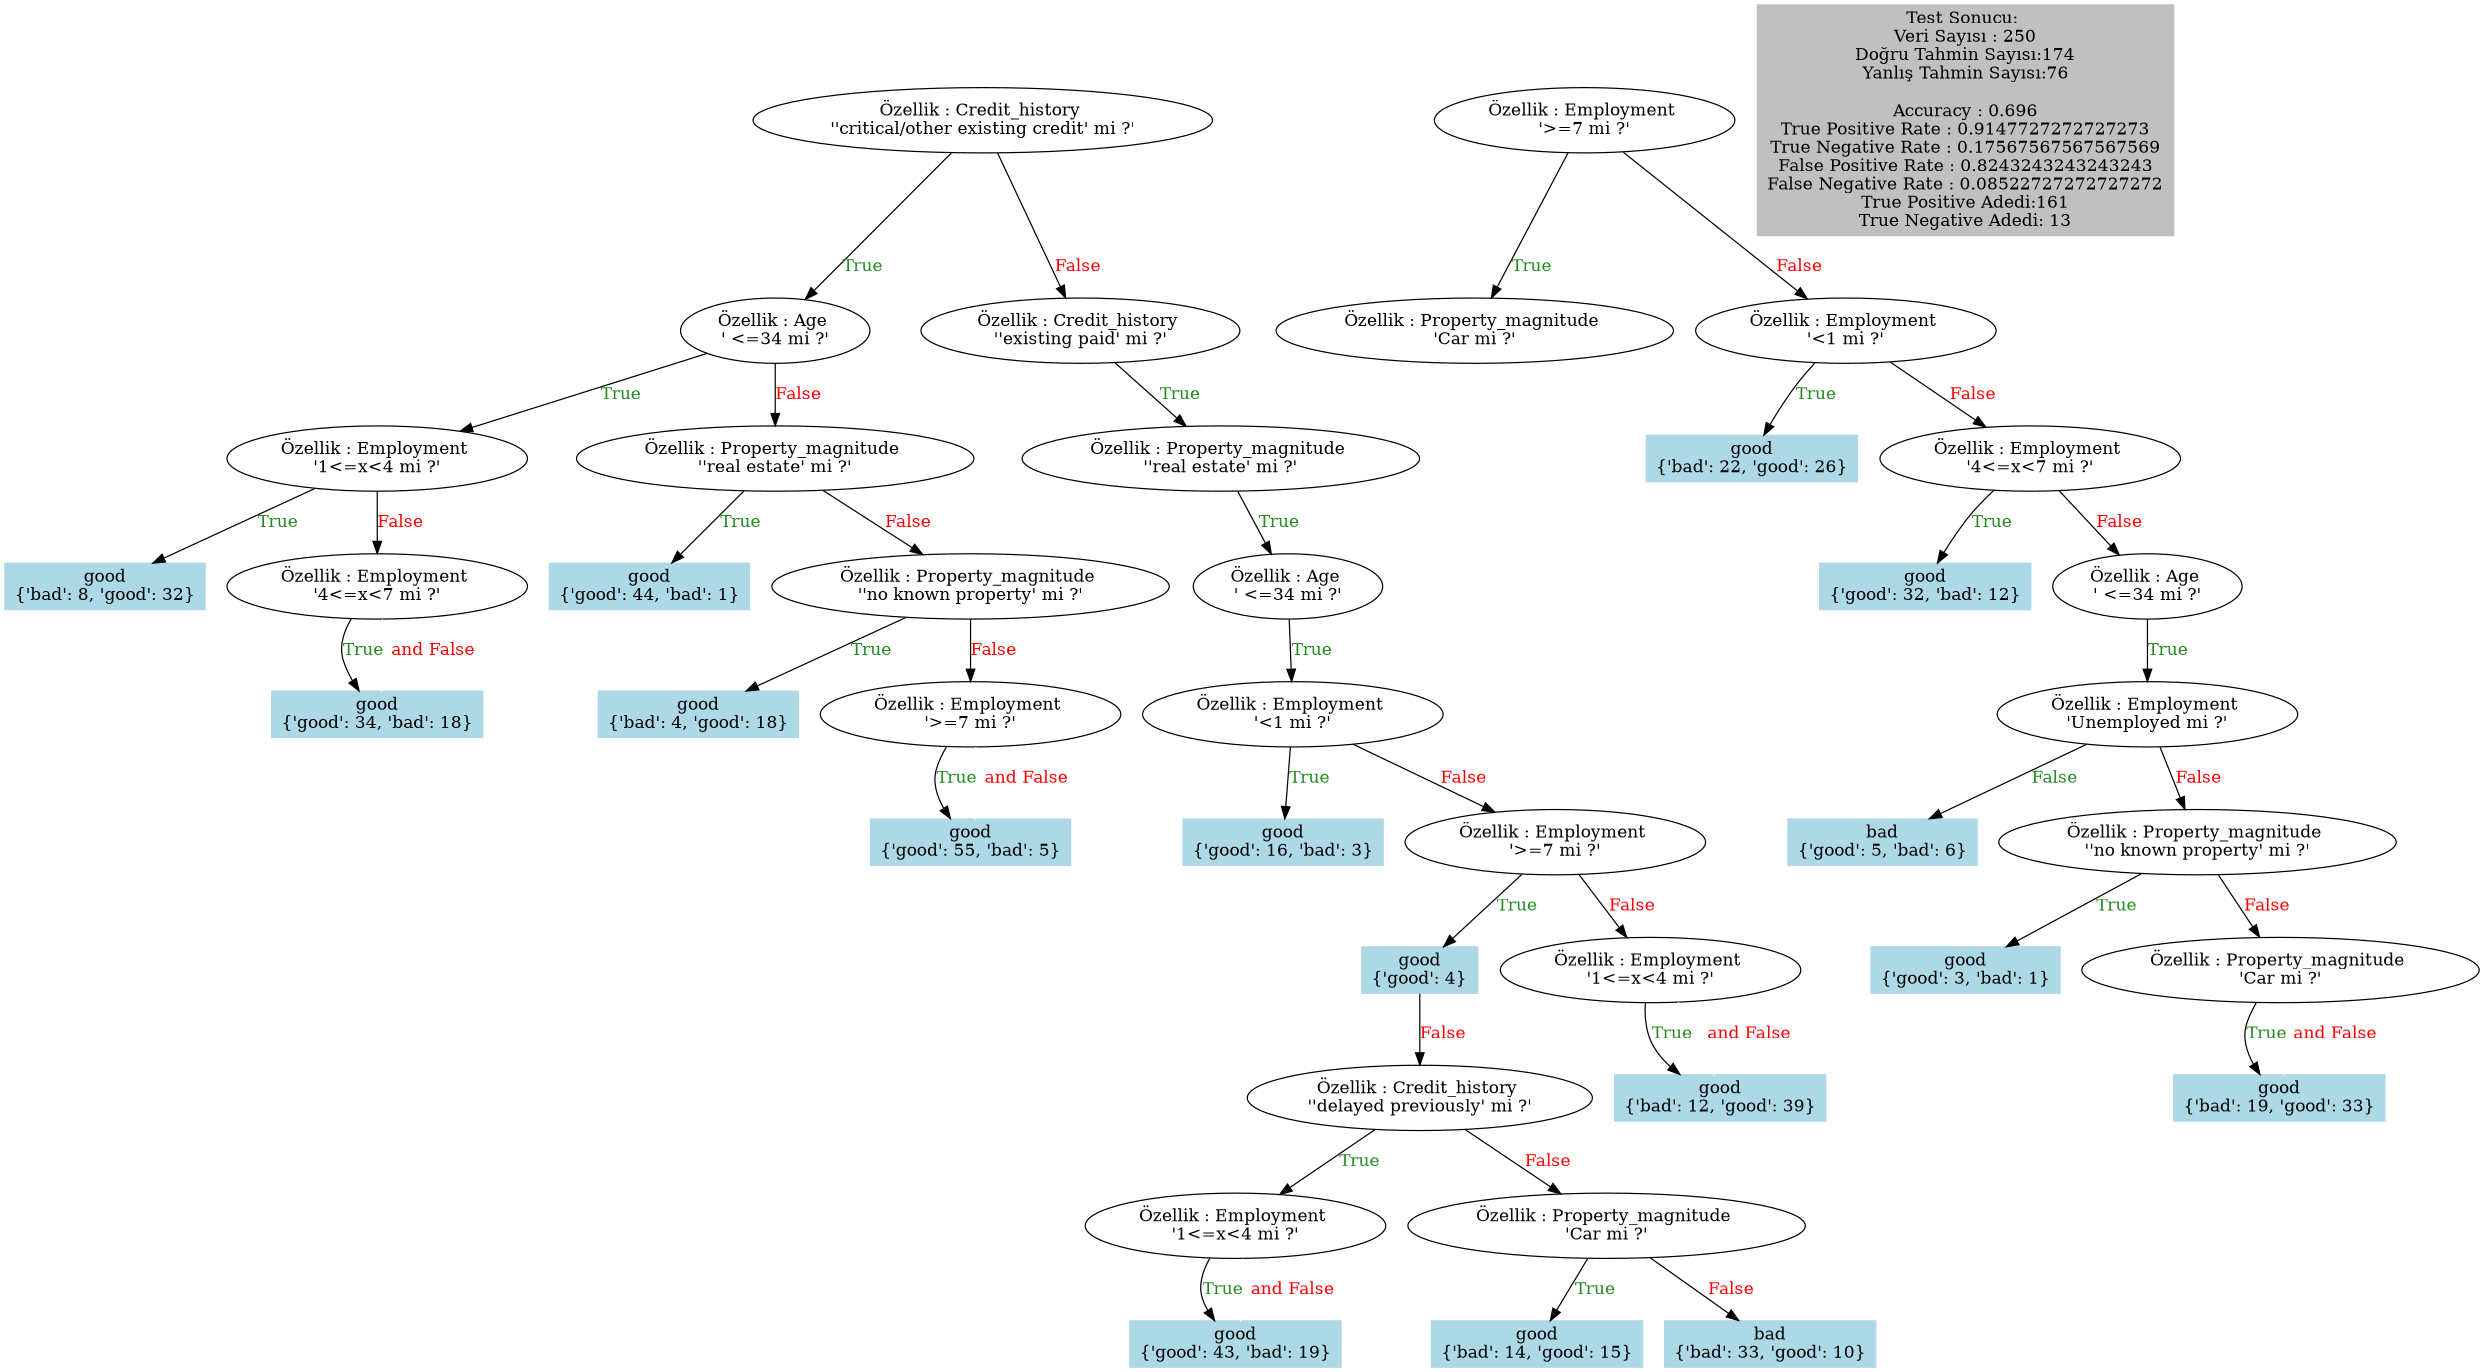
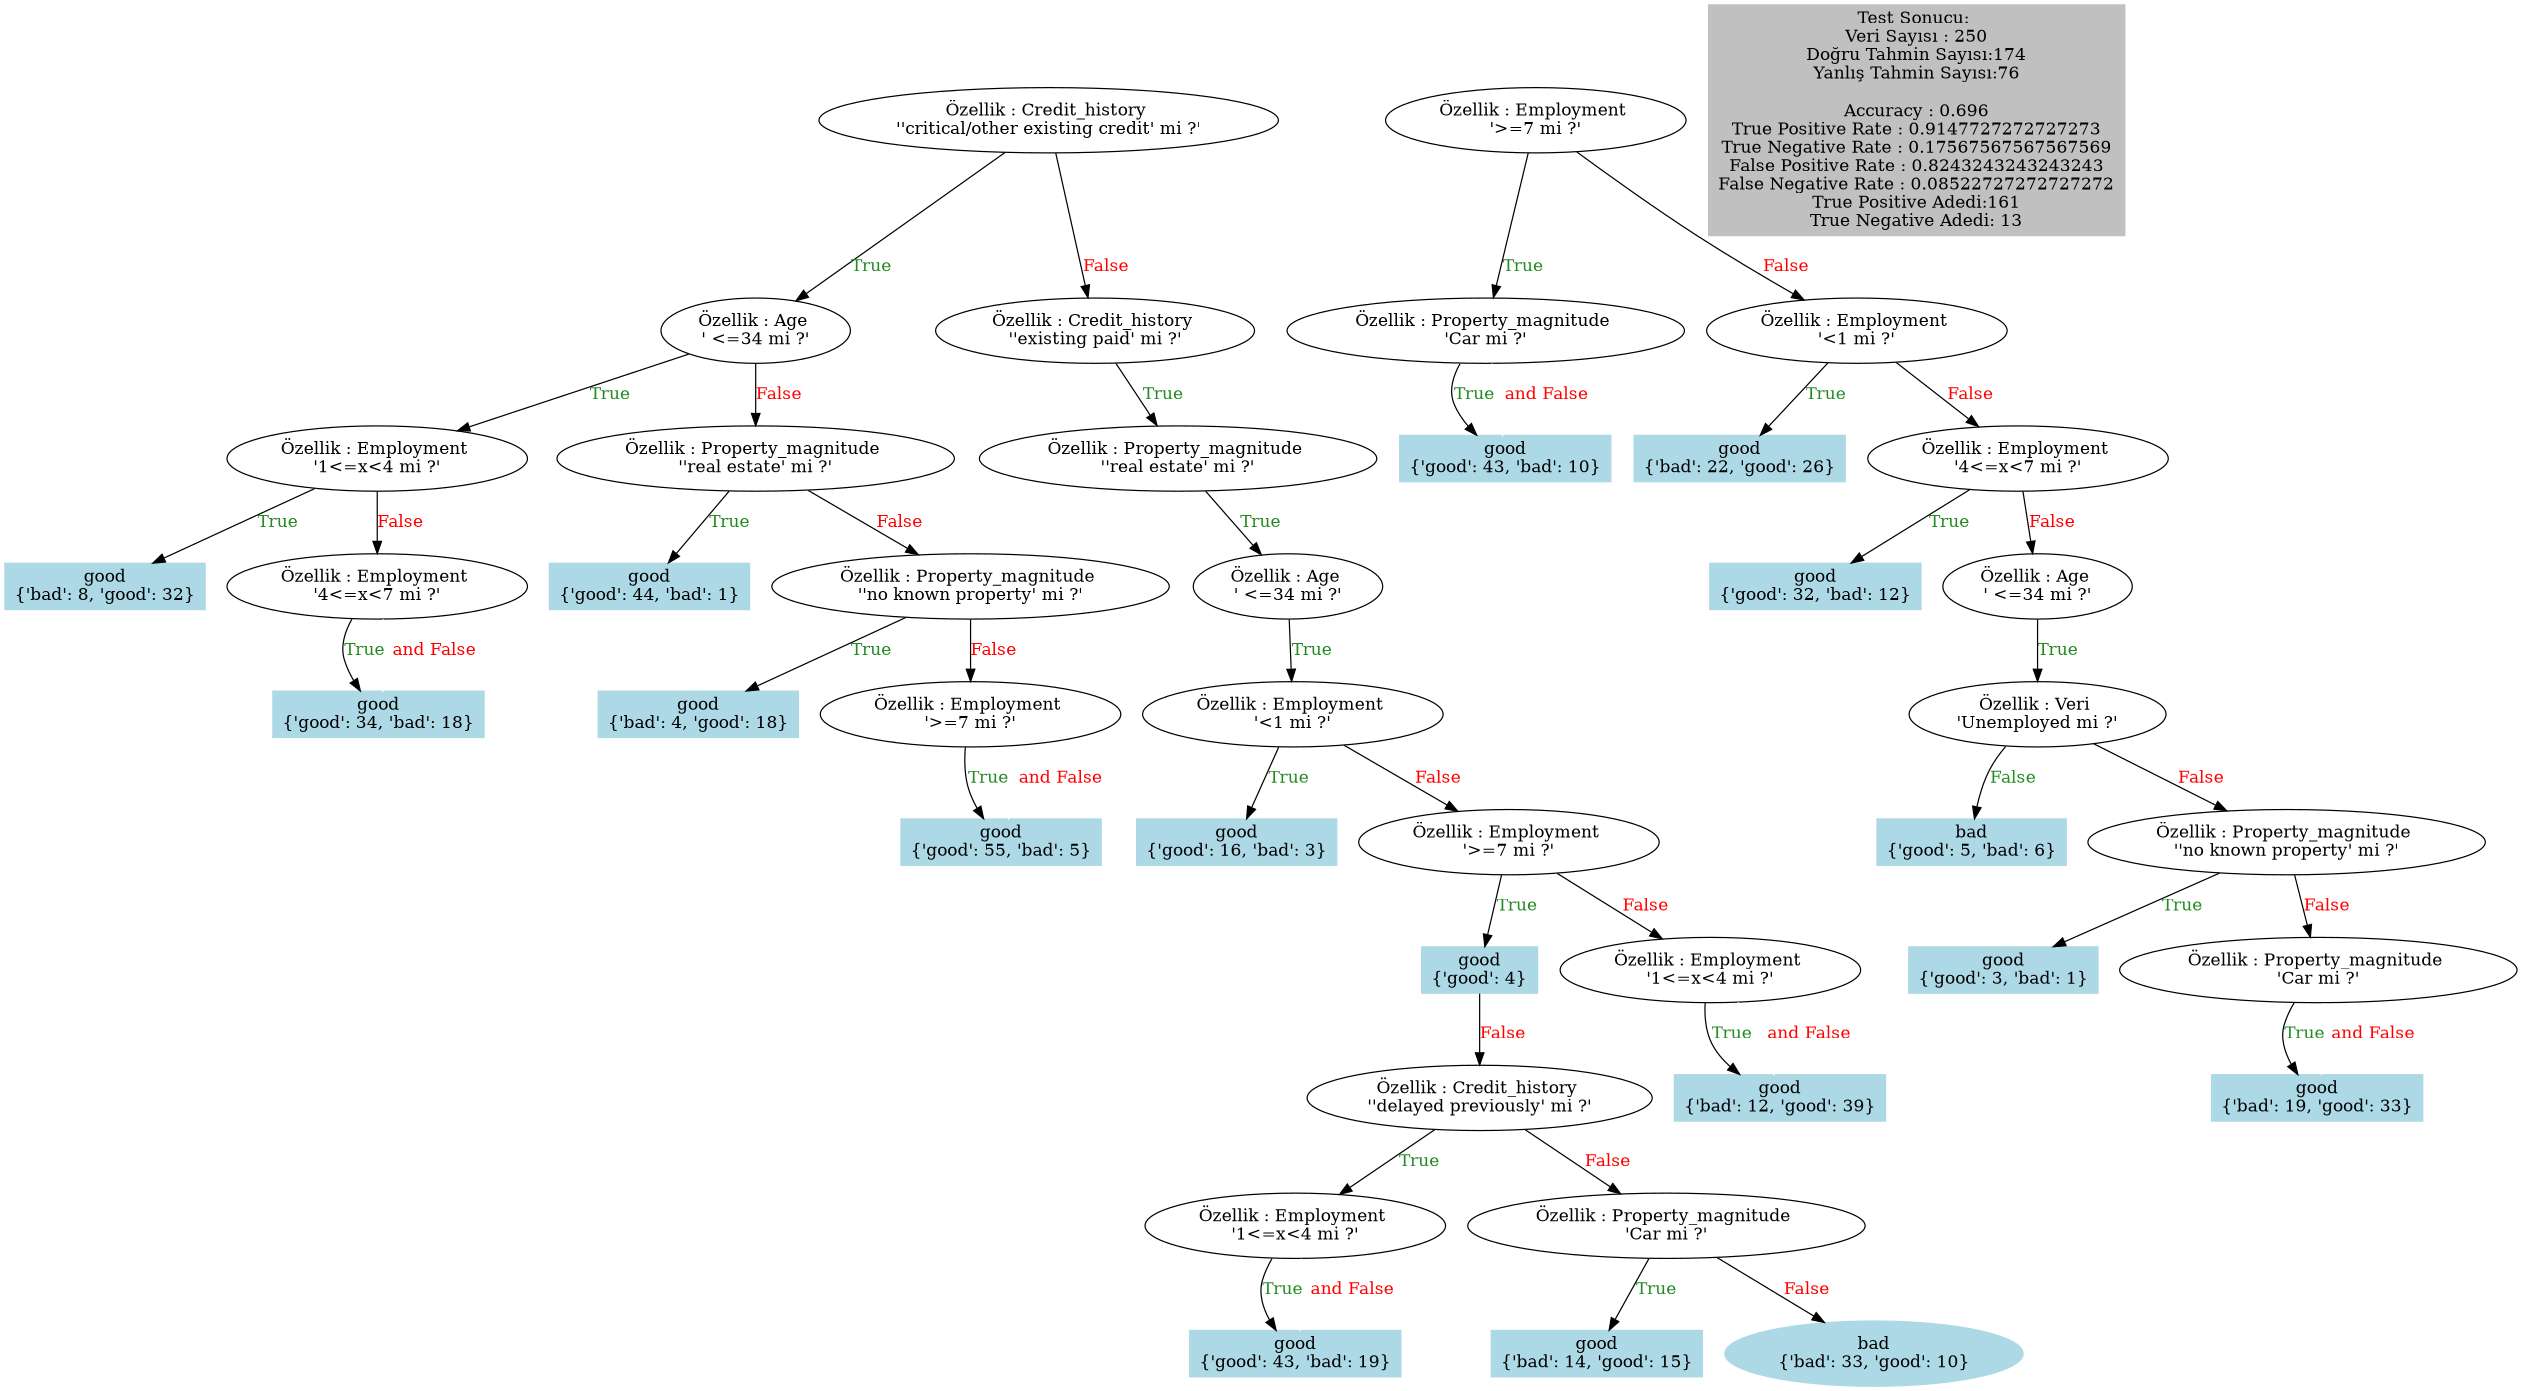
none -> (1505, 459)
(2147, 714) -> (2038, 714)
(1770, 1344) -> (1874, 1354)
